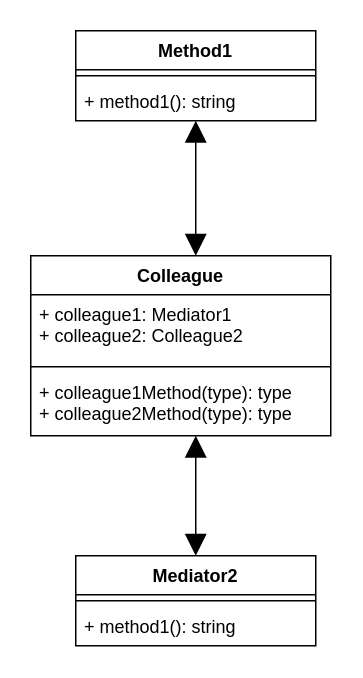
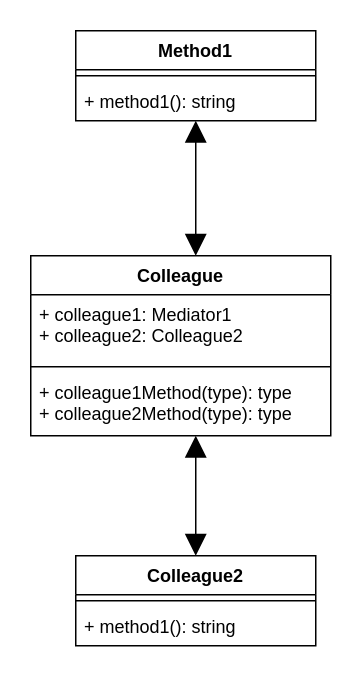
(195, 576) -> (195, 576)
